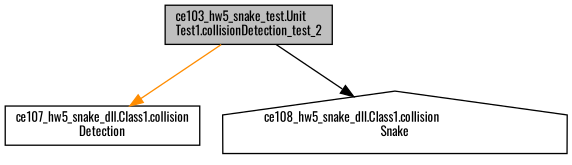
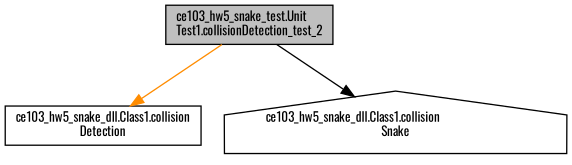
(102, 126) -> (103, 126)
(395, 126) -> (396, 126)
